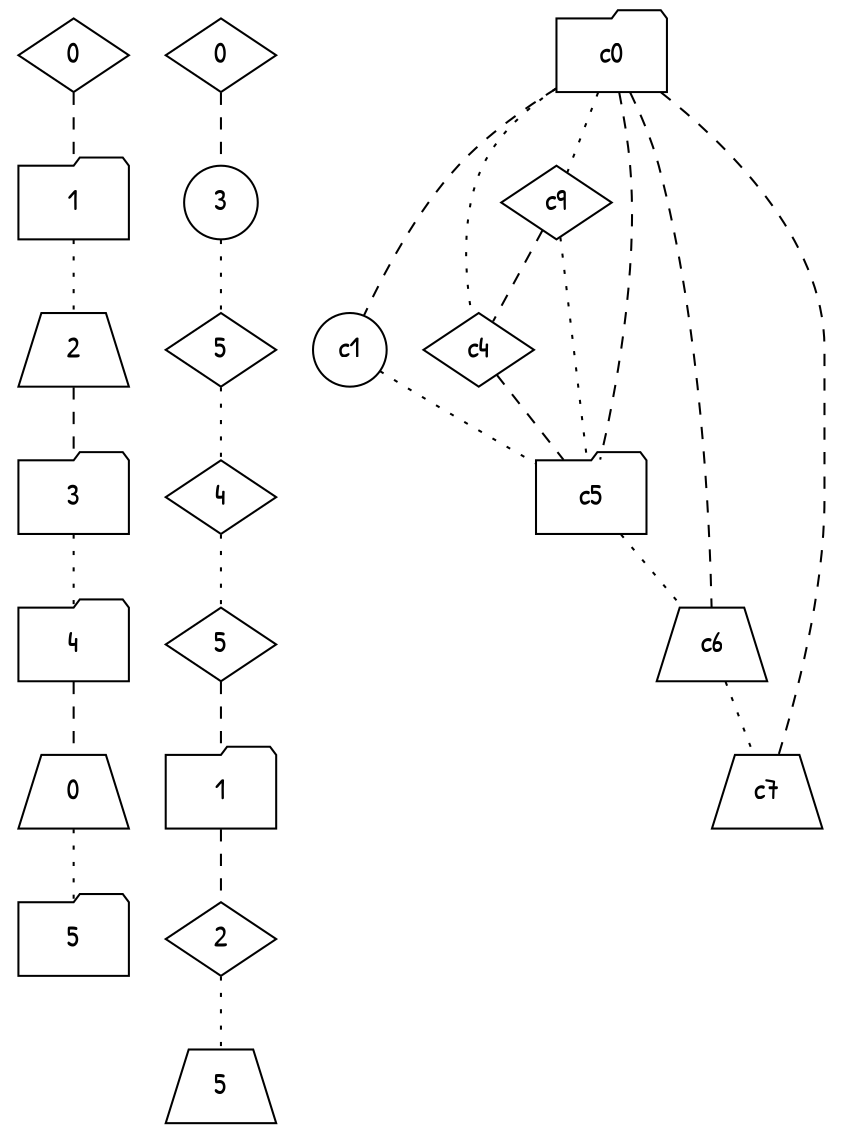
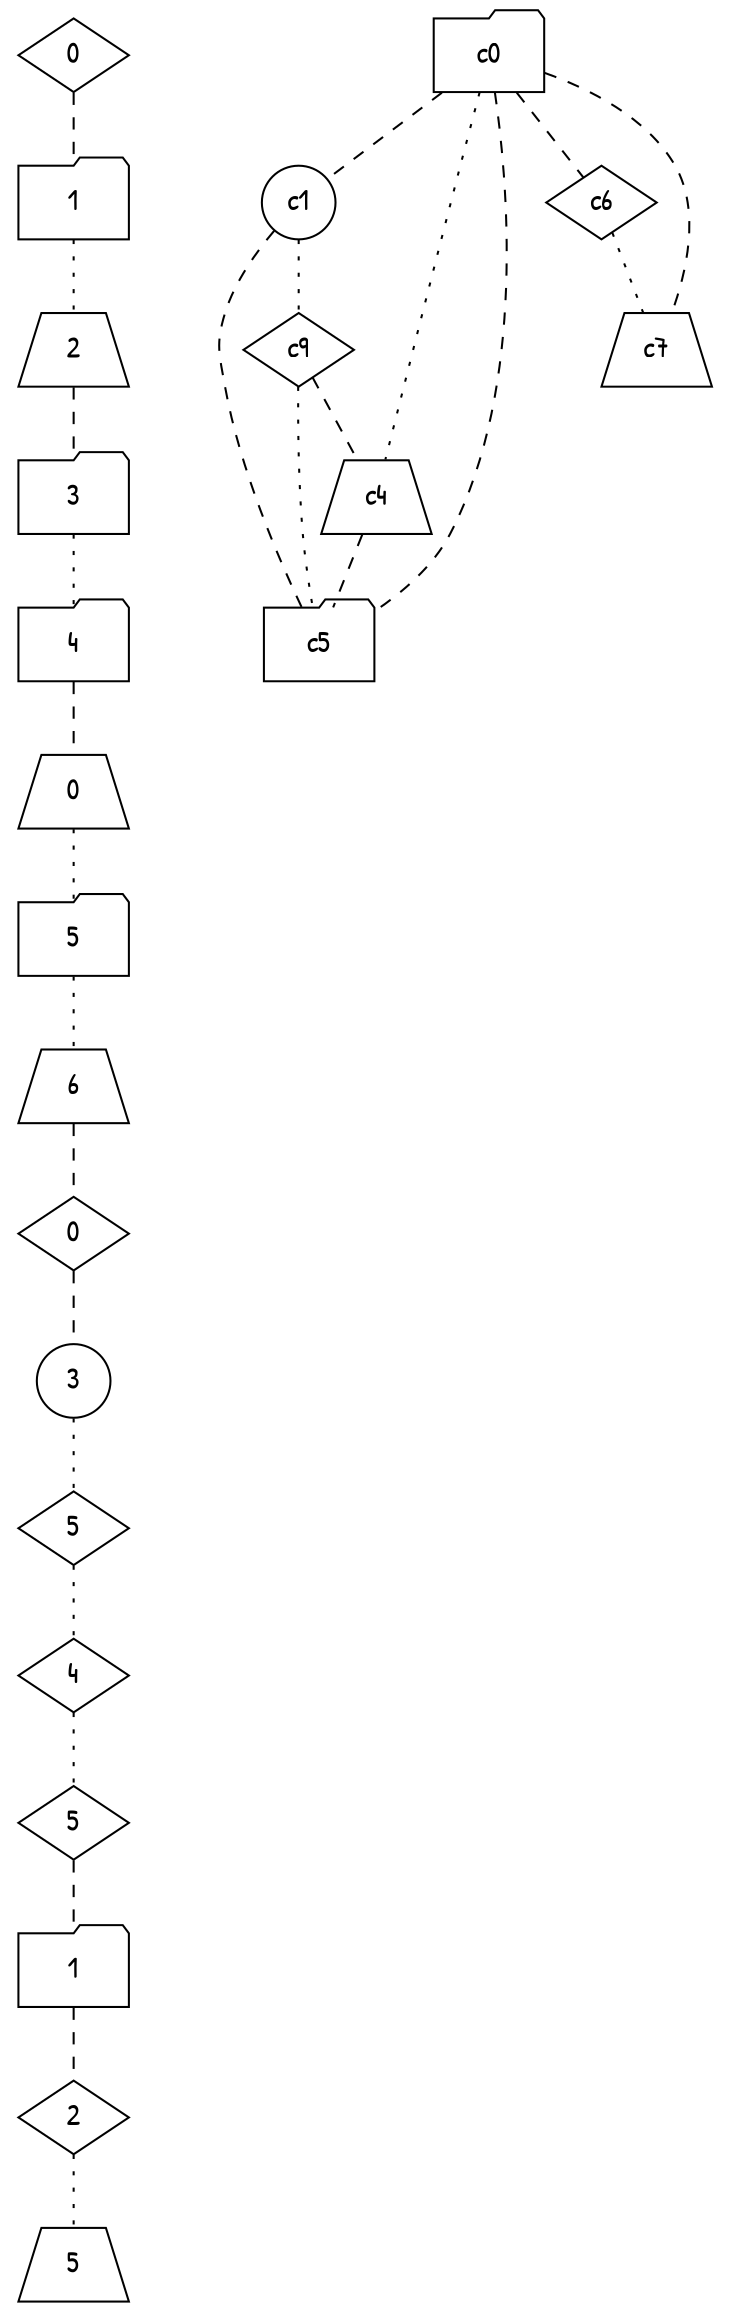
(583, 132) -> (299, 276)
(479, 350) -> (376, 497)
(457, 418) -> (232, 417)
(652, 571) -> none
(712, 644) -> (601, 203)
none -> (74, 1086)
